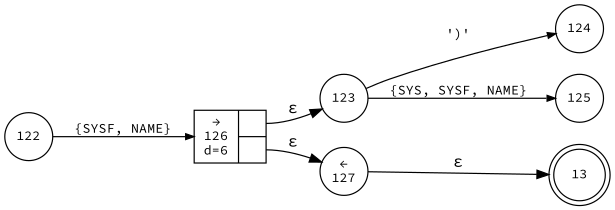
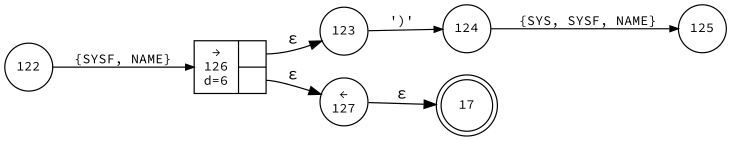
(457, 98) -> (580, 29)
(580, 175) -> (467, 105)
